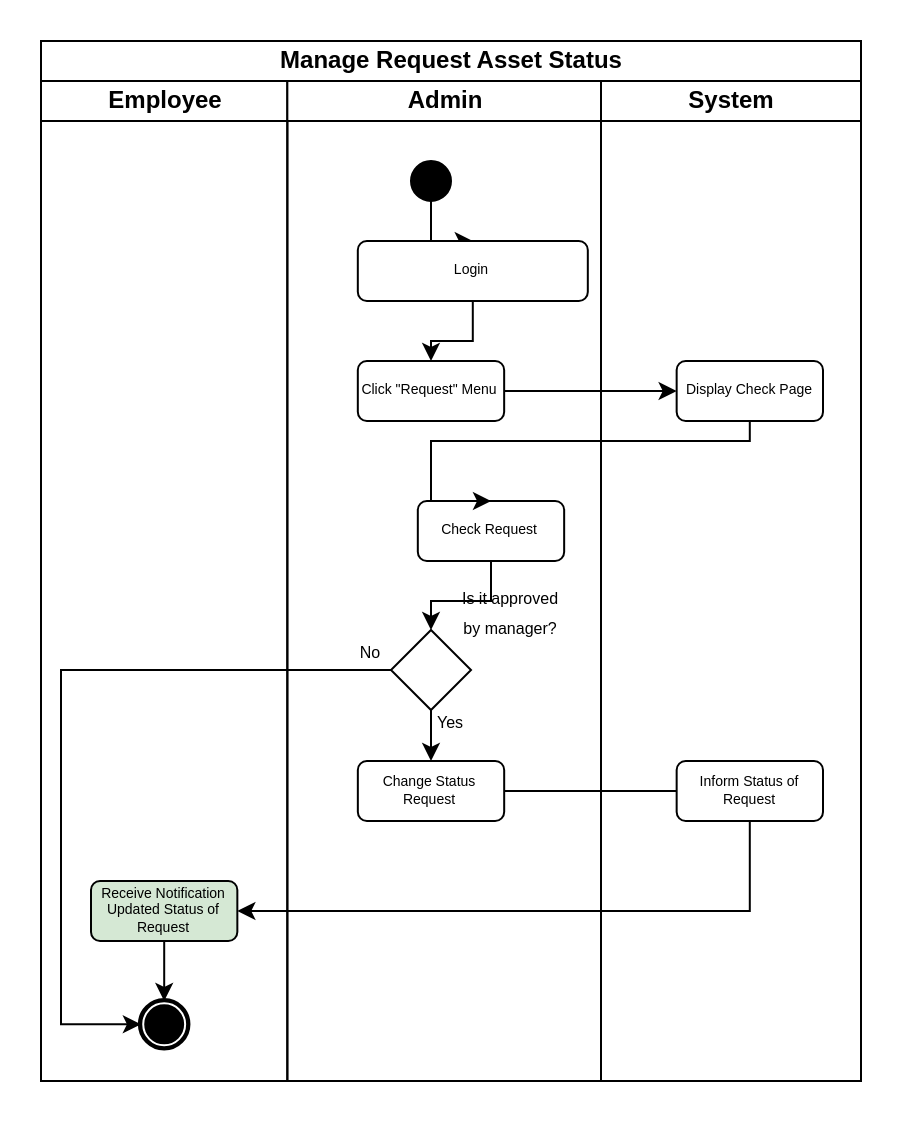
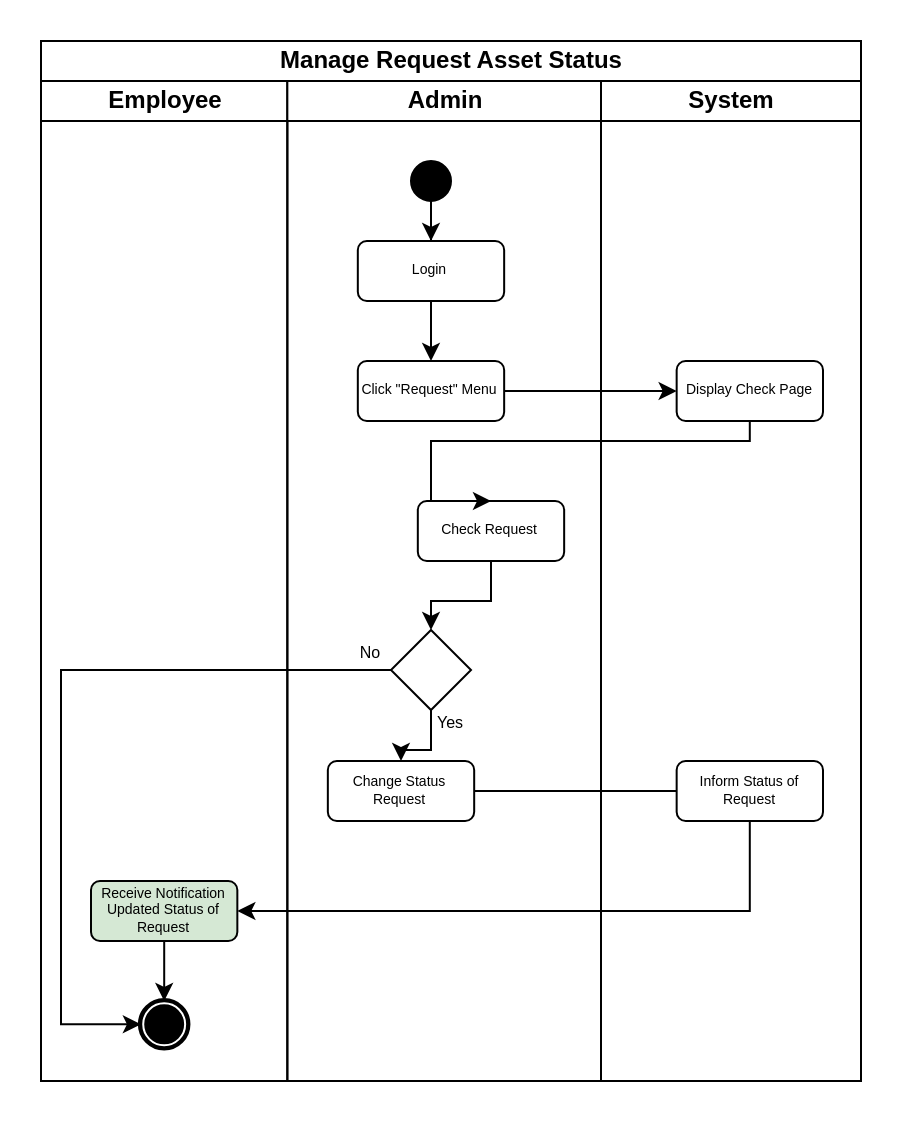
(473, 271) -> (431, 271)
(511, 610) -> none
(431, 791) -> (401, 791)
